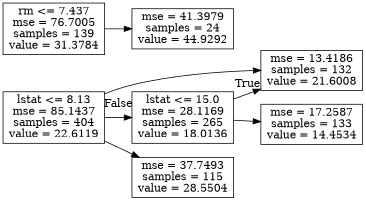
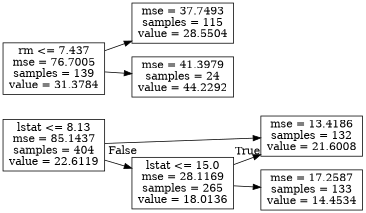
(183, 29) -> (183, 77)
(119, 148) -> (115, 47)
